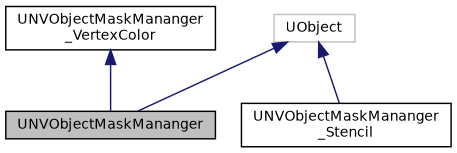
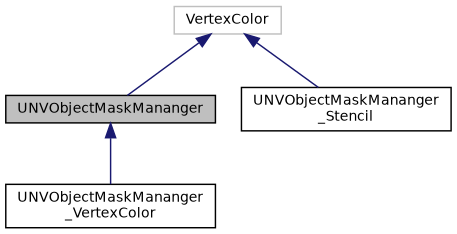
(314, 28) -> (228, 20)
(111, 88) -> (111, 161)
